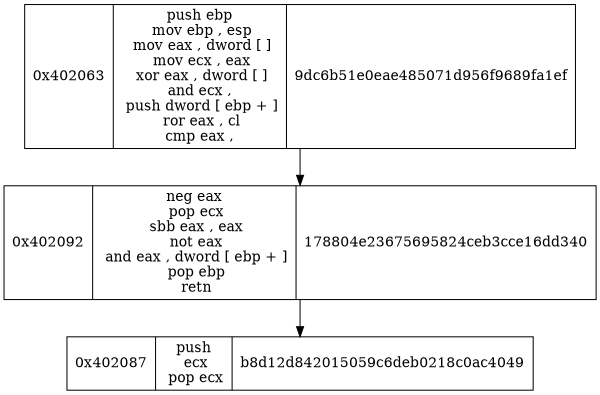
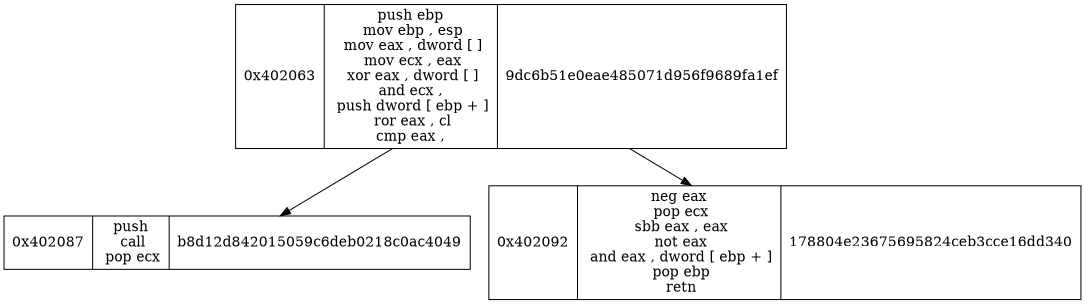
(300, 313) -> (341, 180)
(194, 363) -> (131, 242)
